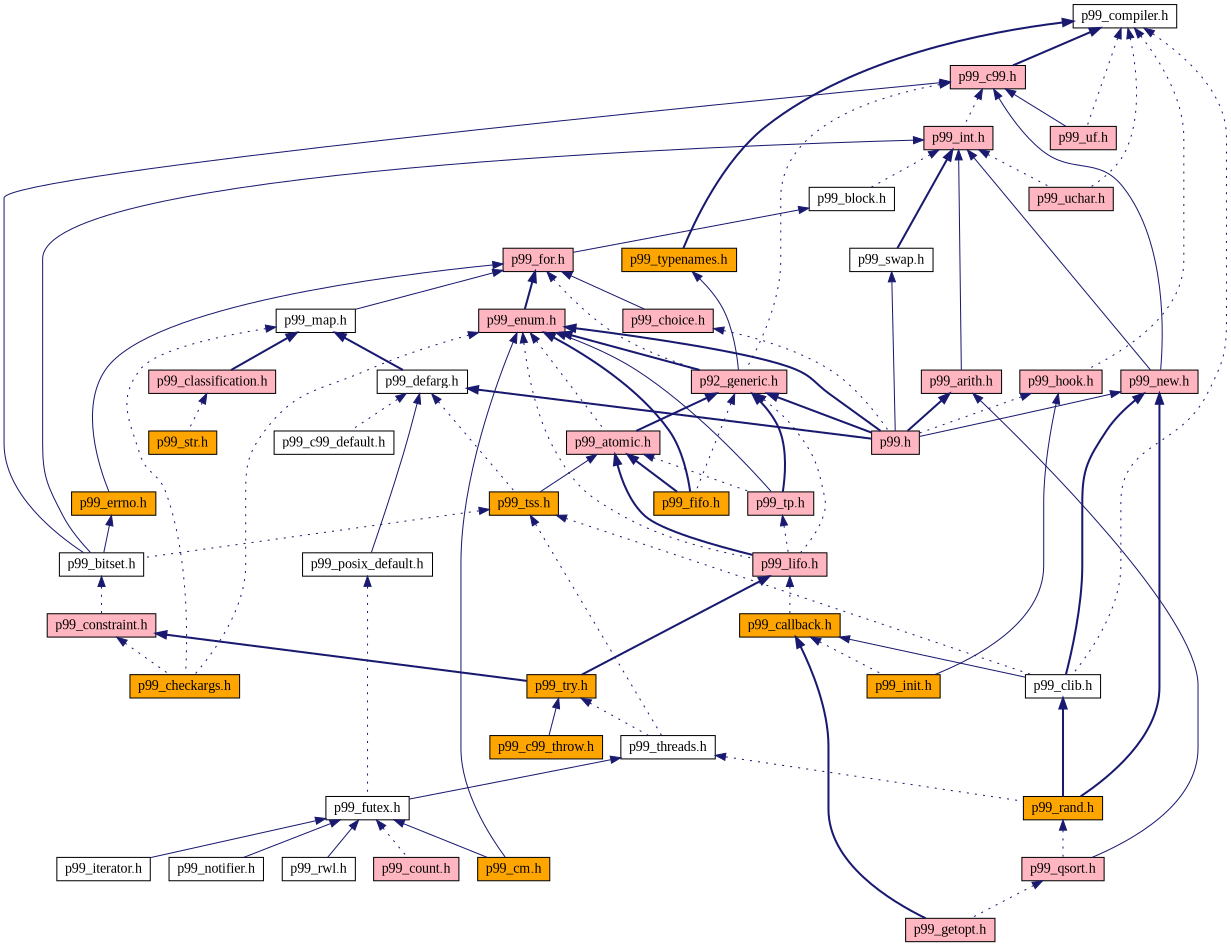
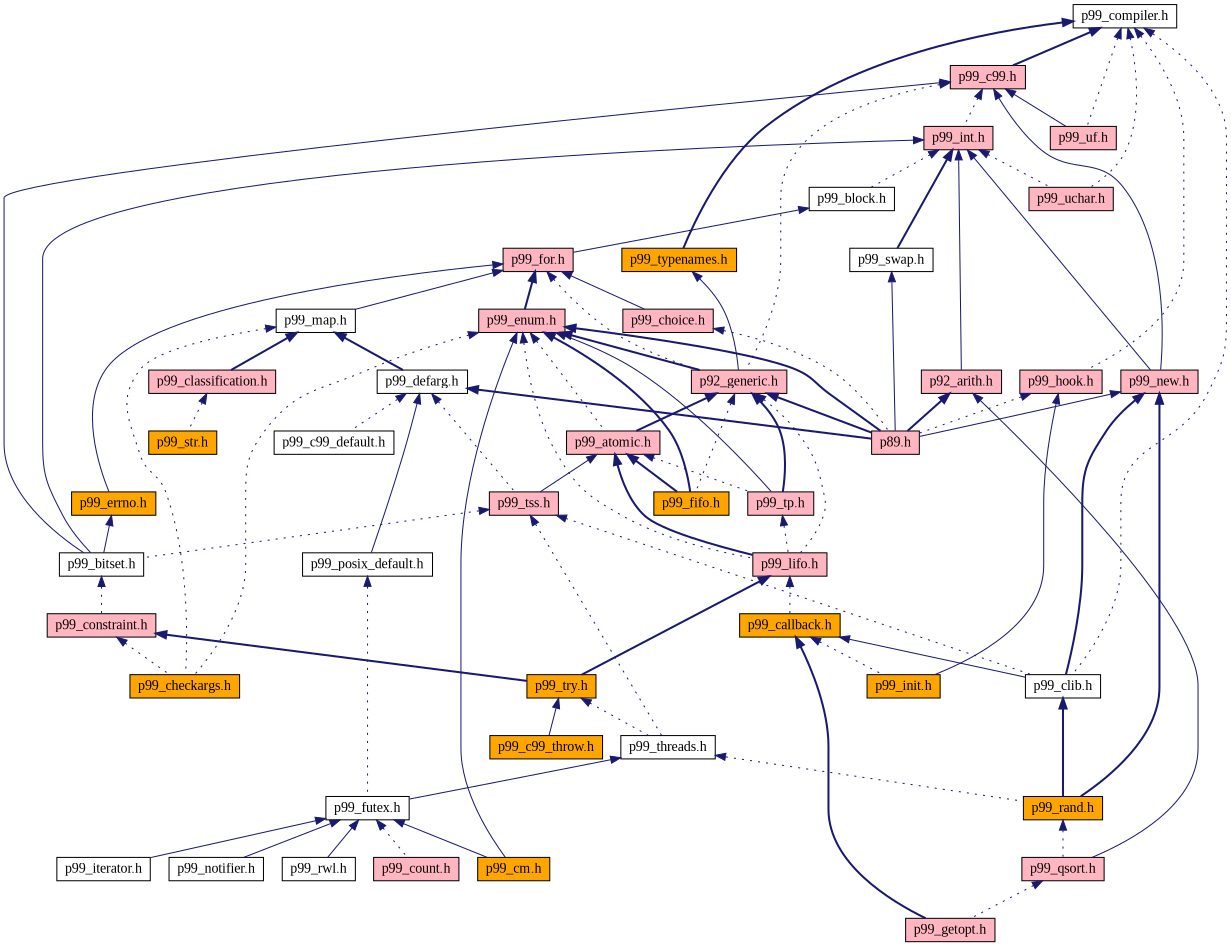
(961, 382) -> (961, 382)
(895, 443) -> (895, 443)
(524, 504) -> (524, 504)
